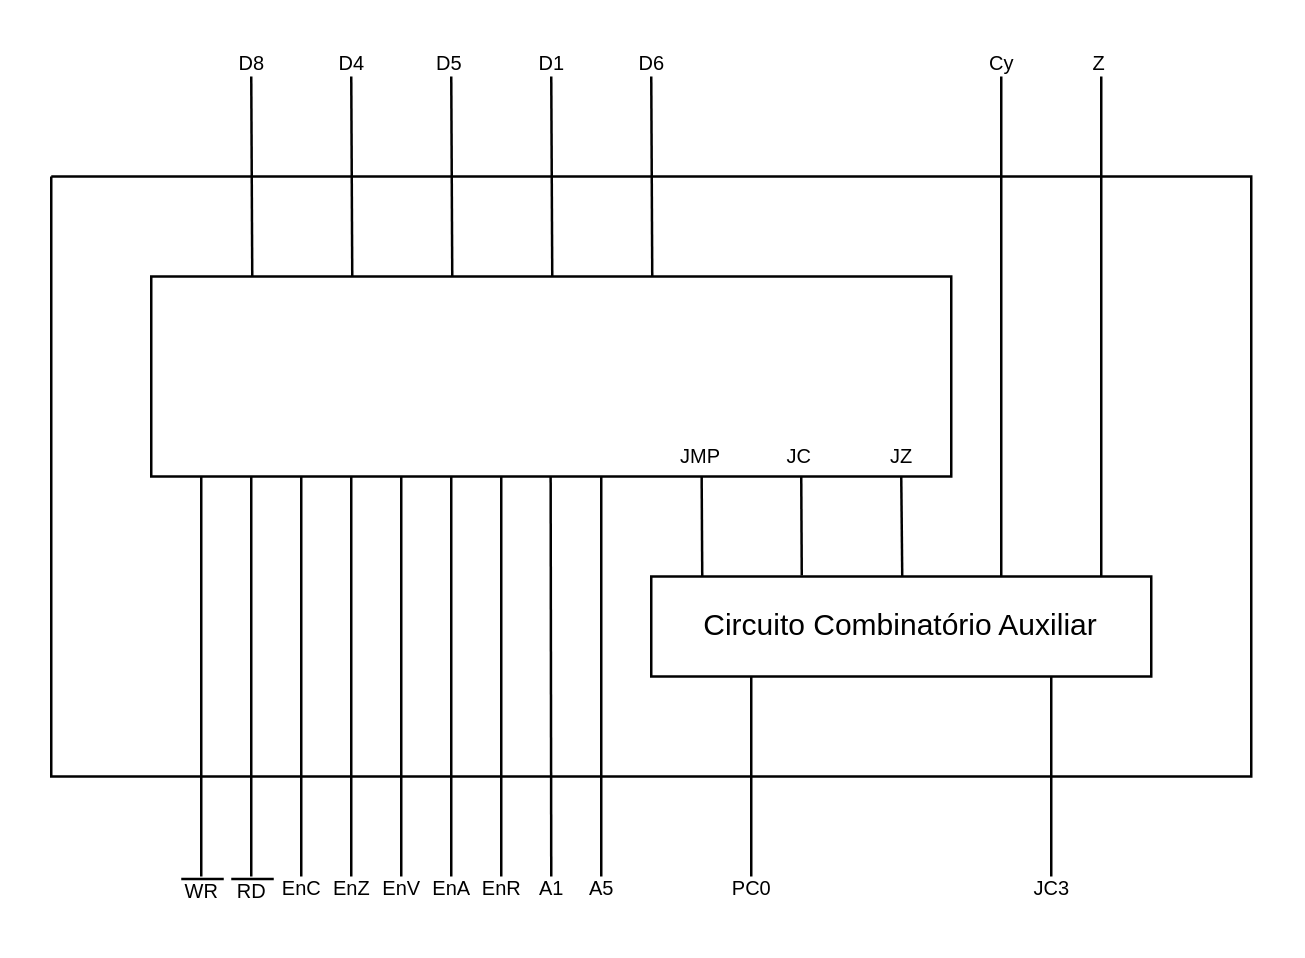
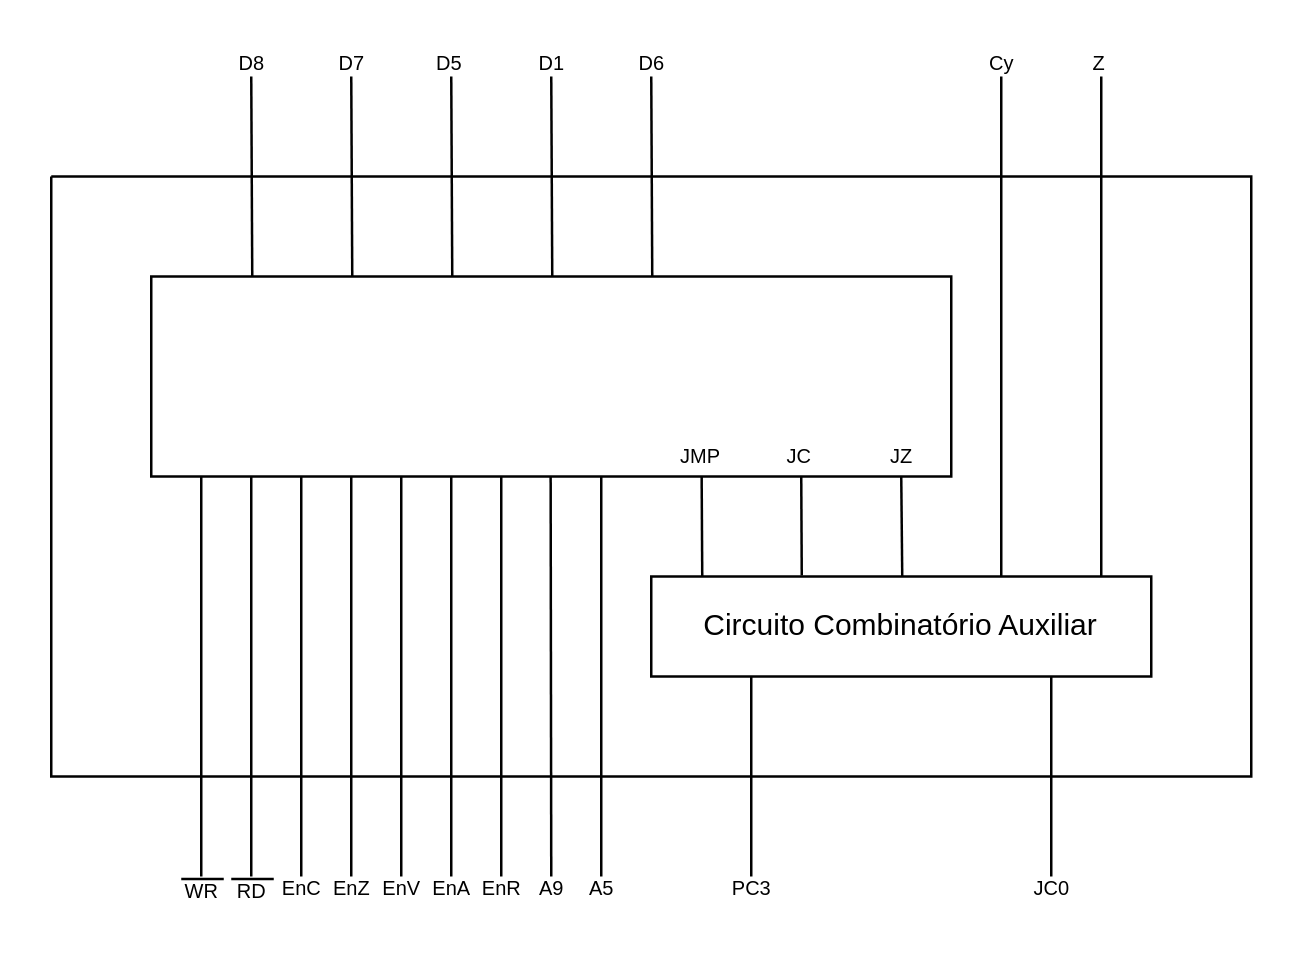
(353, 64) -> (353, 64)
(553, 889) -> (553, 889)
(753, 889) -> (753, 889)
(1053, 889) -> (1053, 889)
